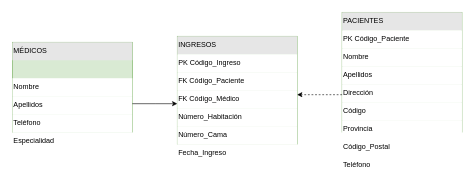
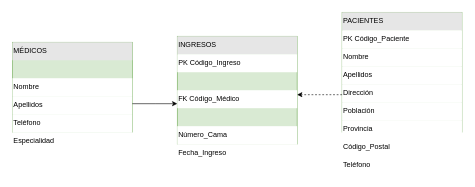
(237, 81) -> none
(355, 111) -> (360, 111)
(237, 117) -> none
